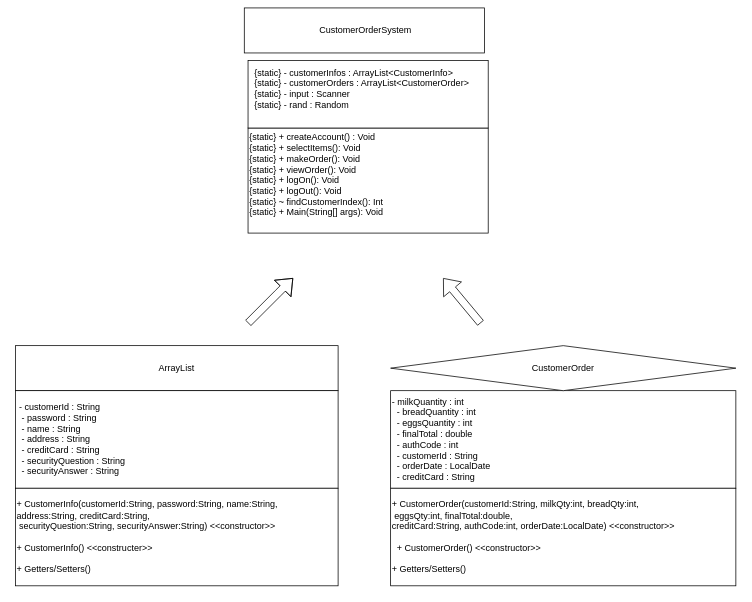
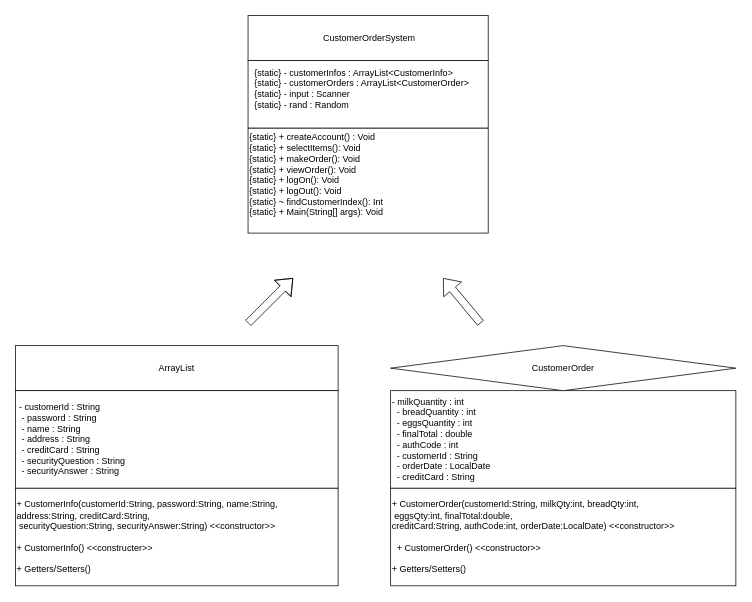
(364, 30) -> (368, 38)
